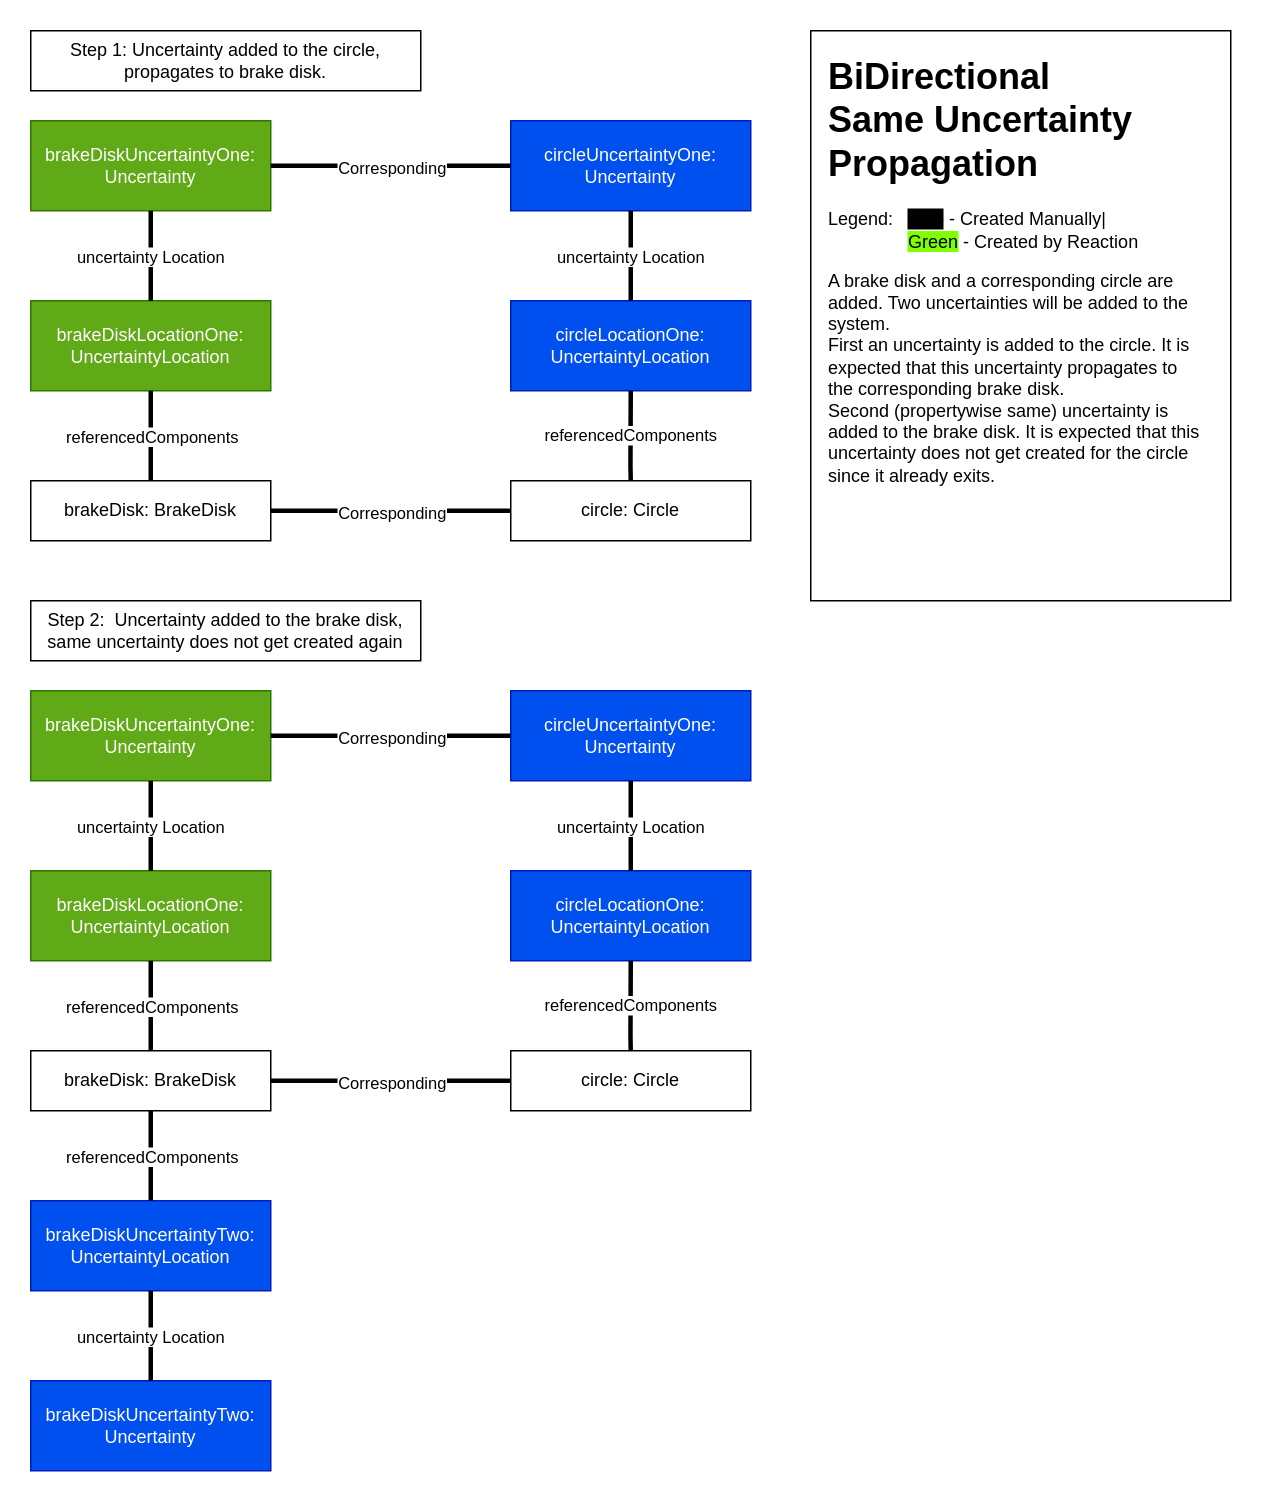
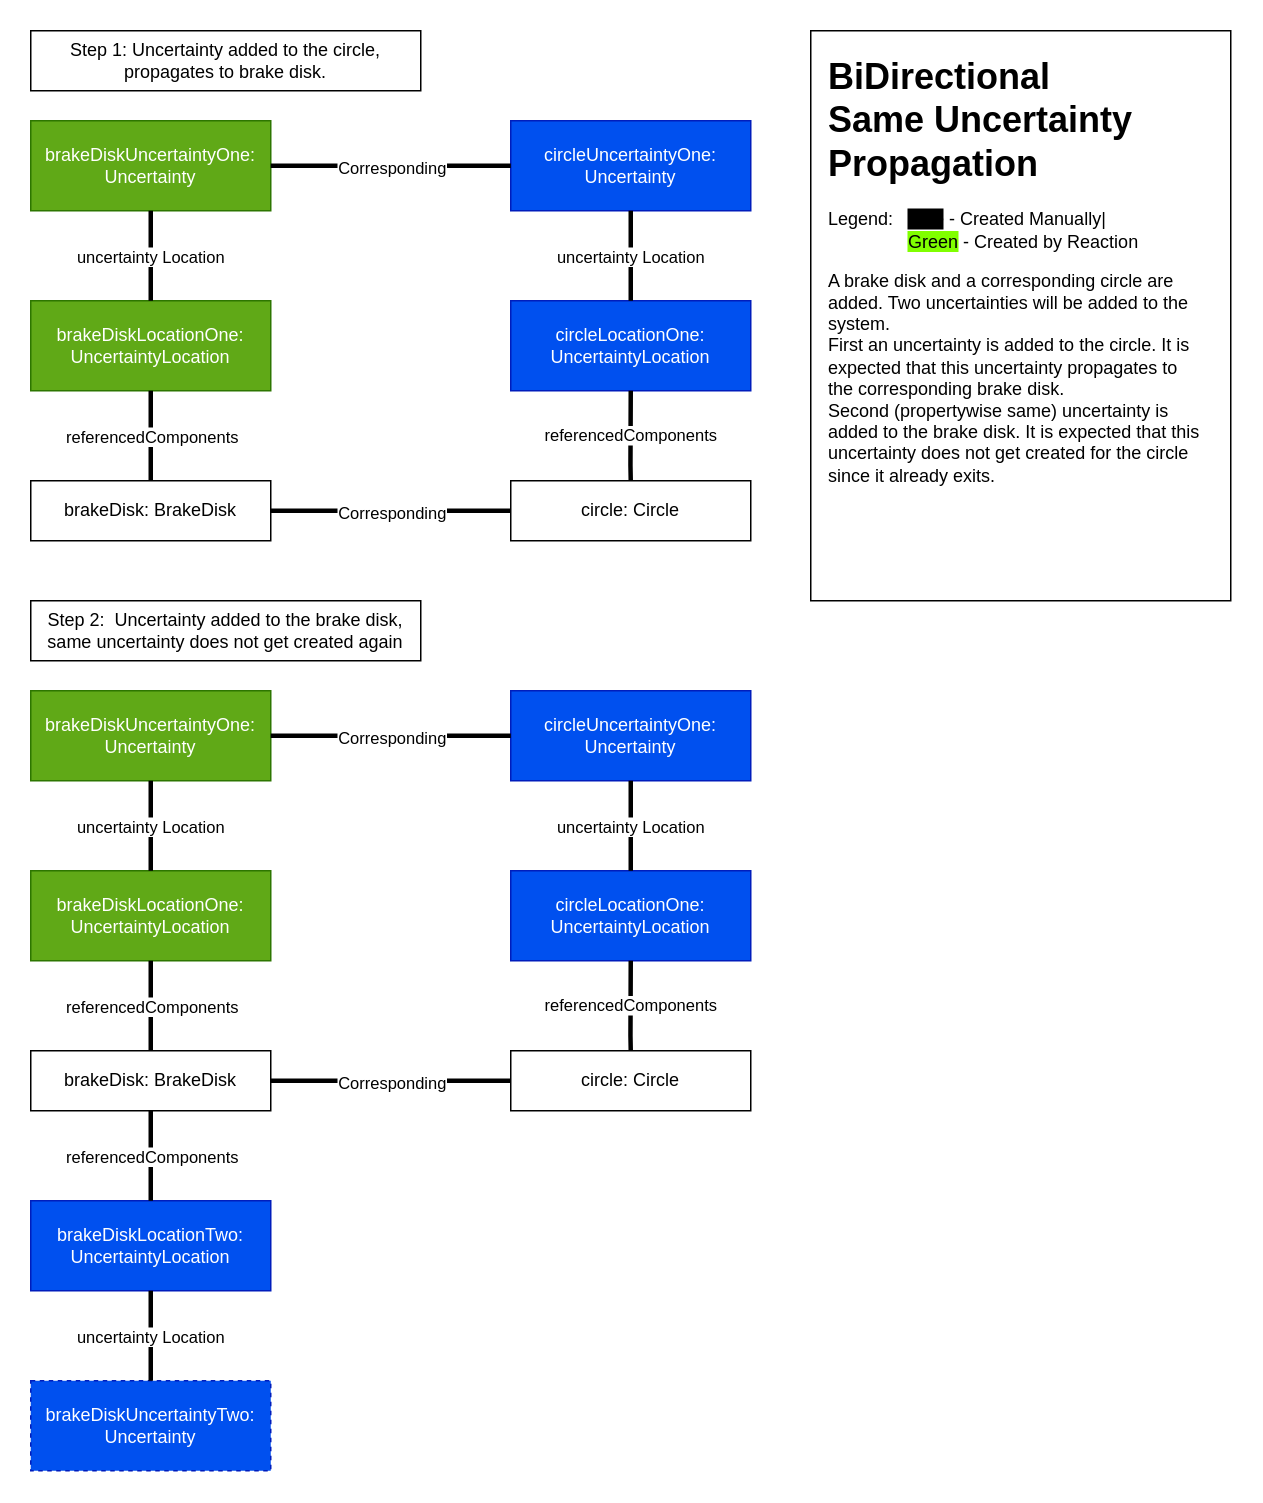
(151, 1246) -> (151, 1246)
(151, 1426) -> (151, 1426)
